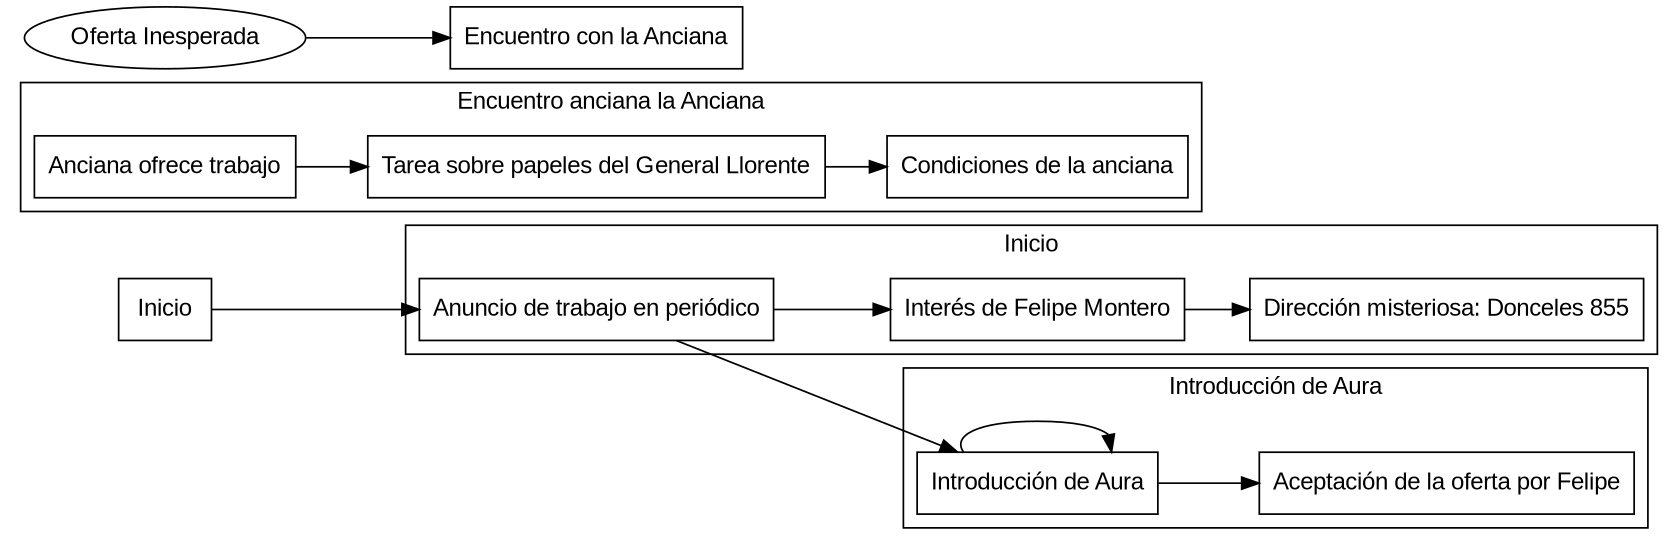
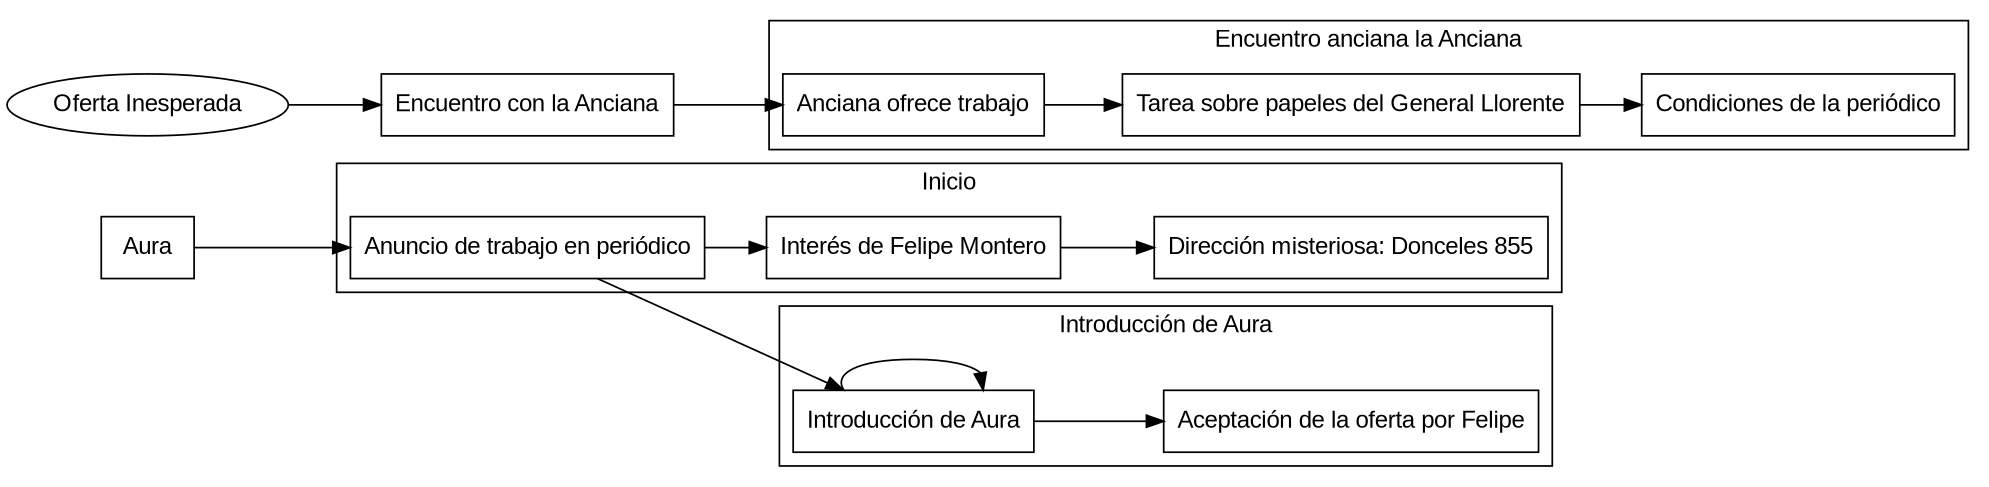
none -> (720, 105)
(1037, 167) -> (1798, 105)
(165, 310) -> (148, 248)
